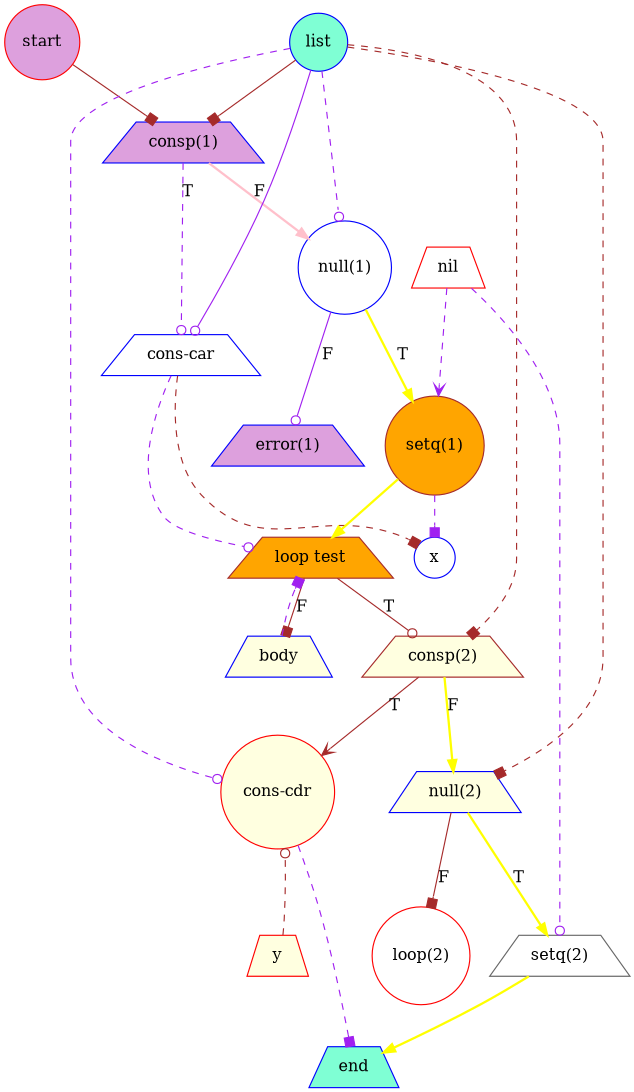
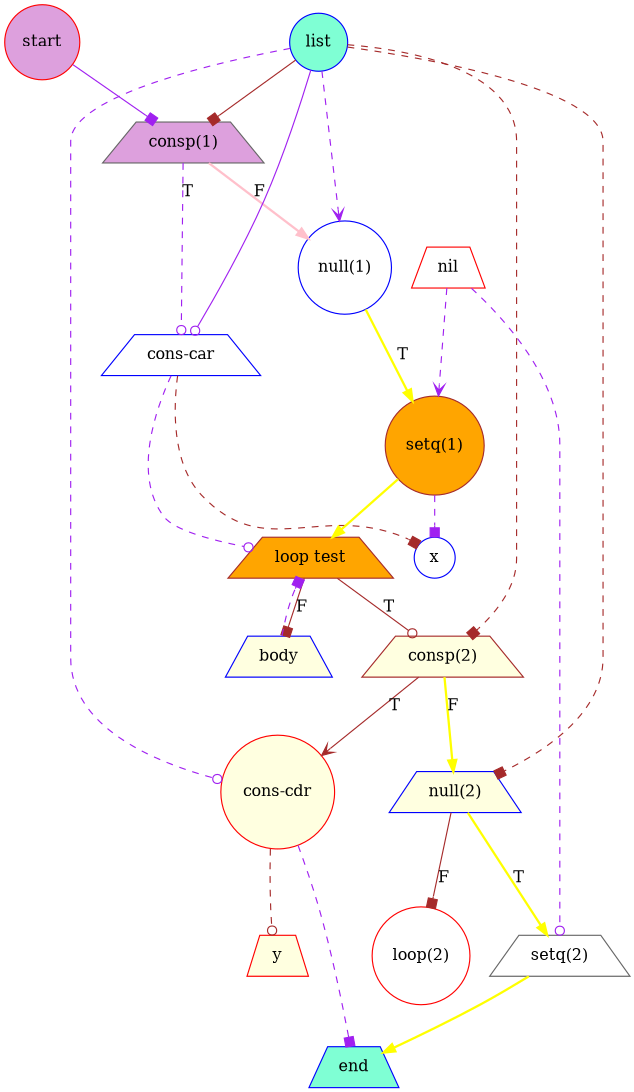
(109, 90) -> (109, 90)
(330, 140) -> (330, 140)
(183, 143) -> (183, 143)
(288, 446) -> none
(285, 897) -> (270, 887)
